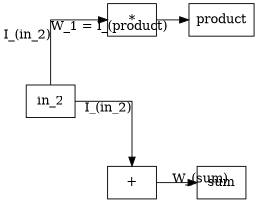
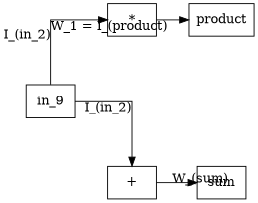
(51, 101) -> (51, 101)
